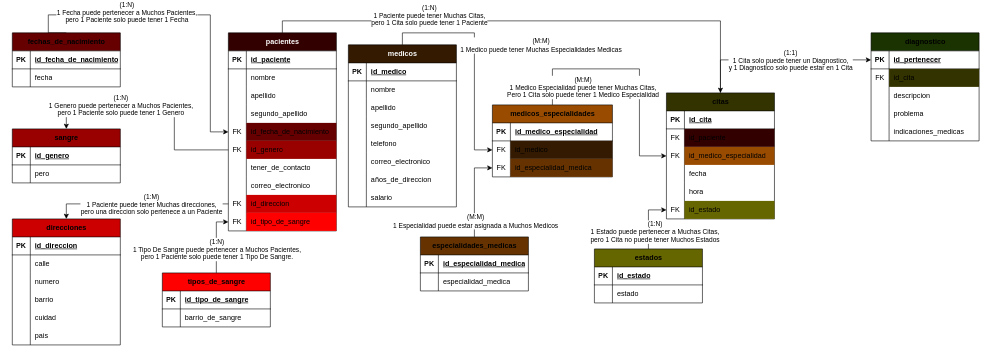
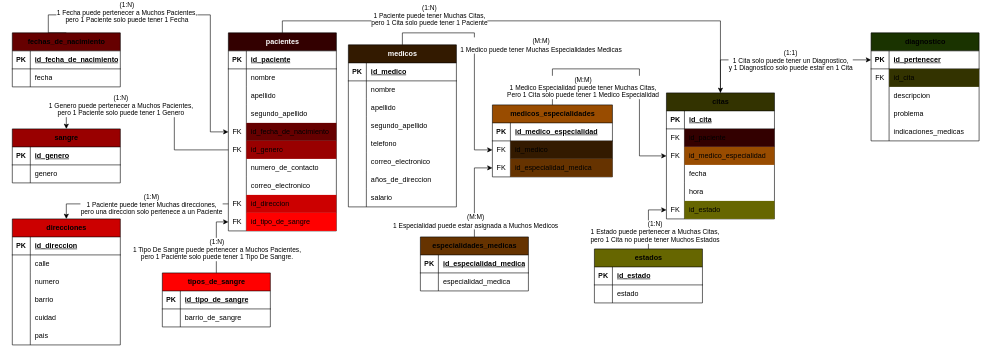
(285, 168) -> (287, 168)
(43, 174) -> (47, 174)
